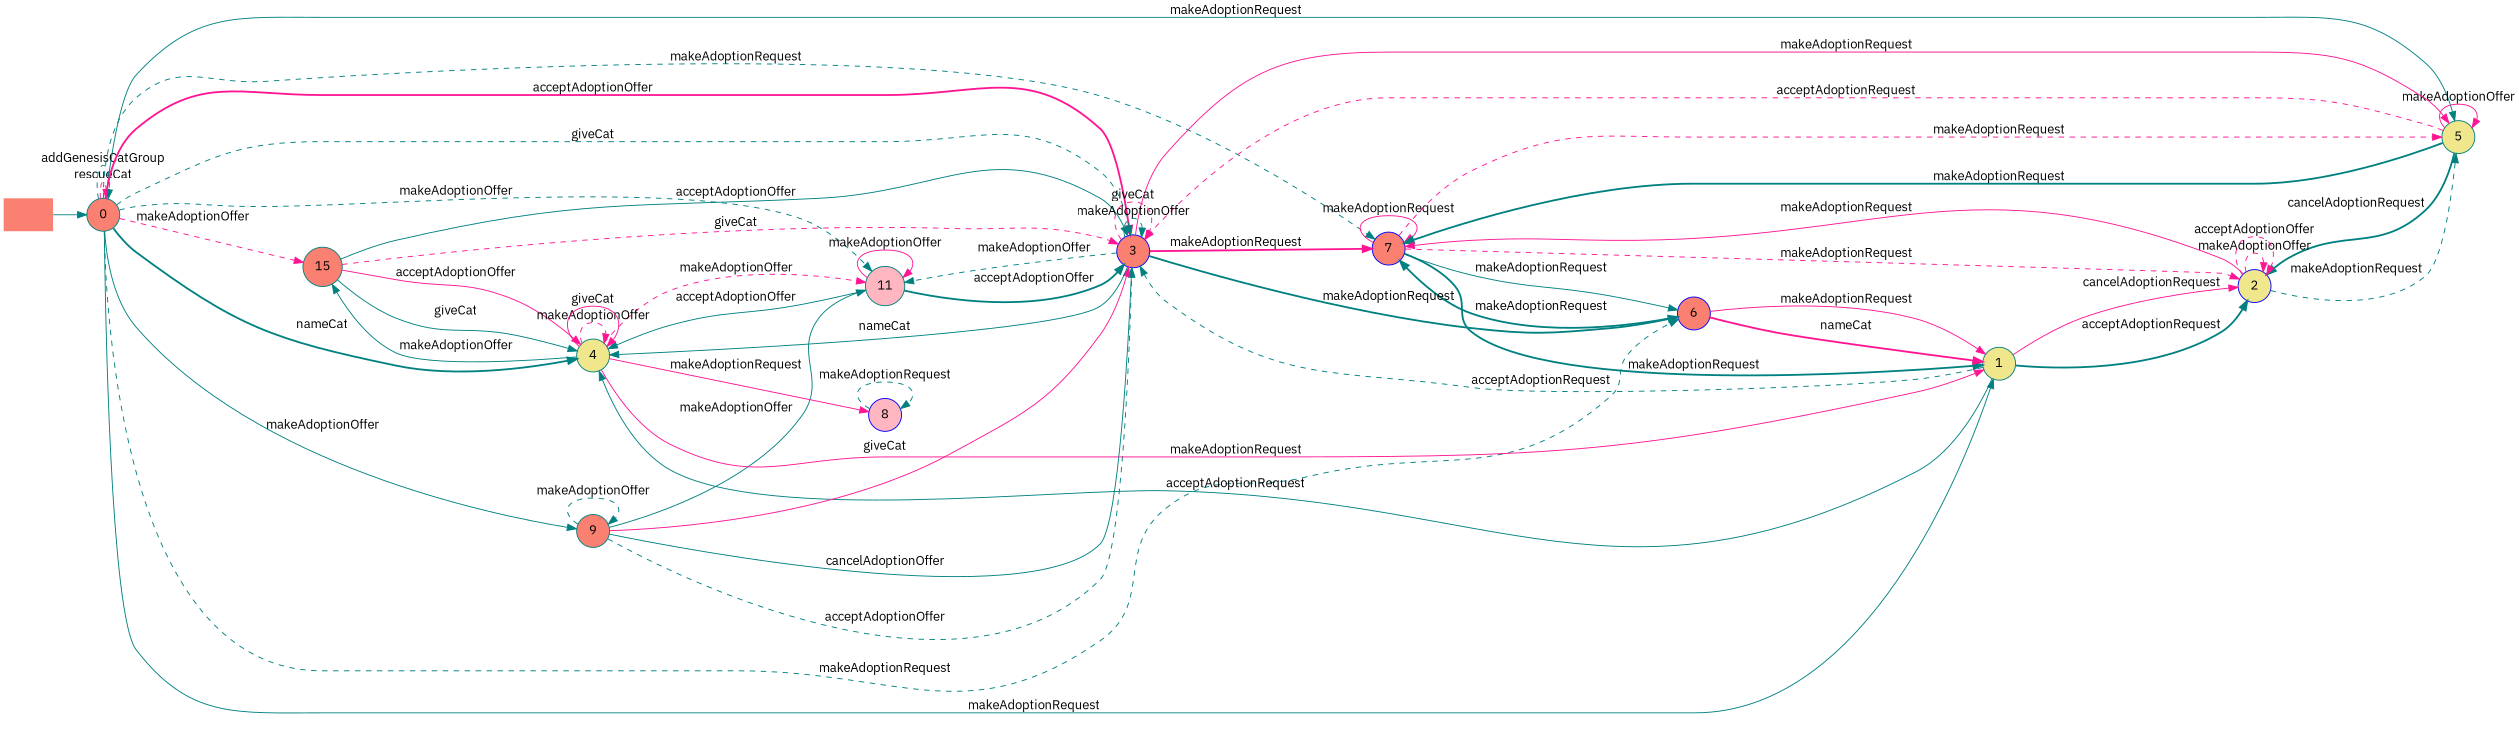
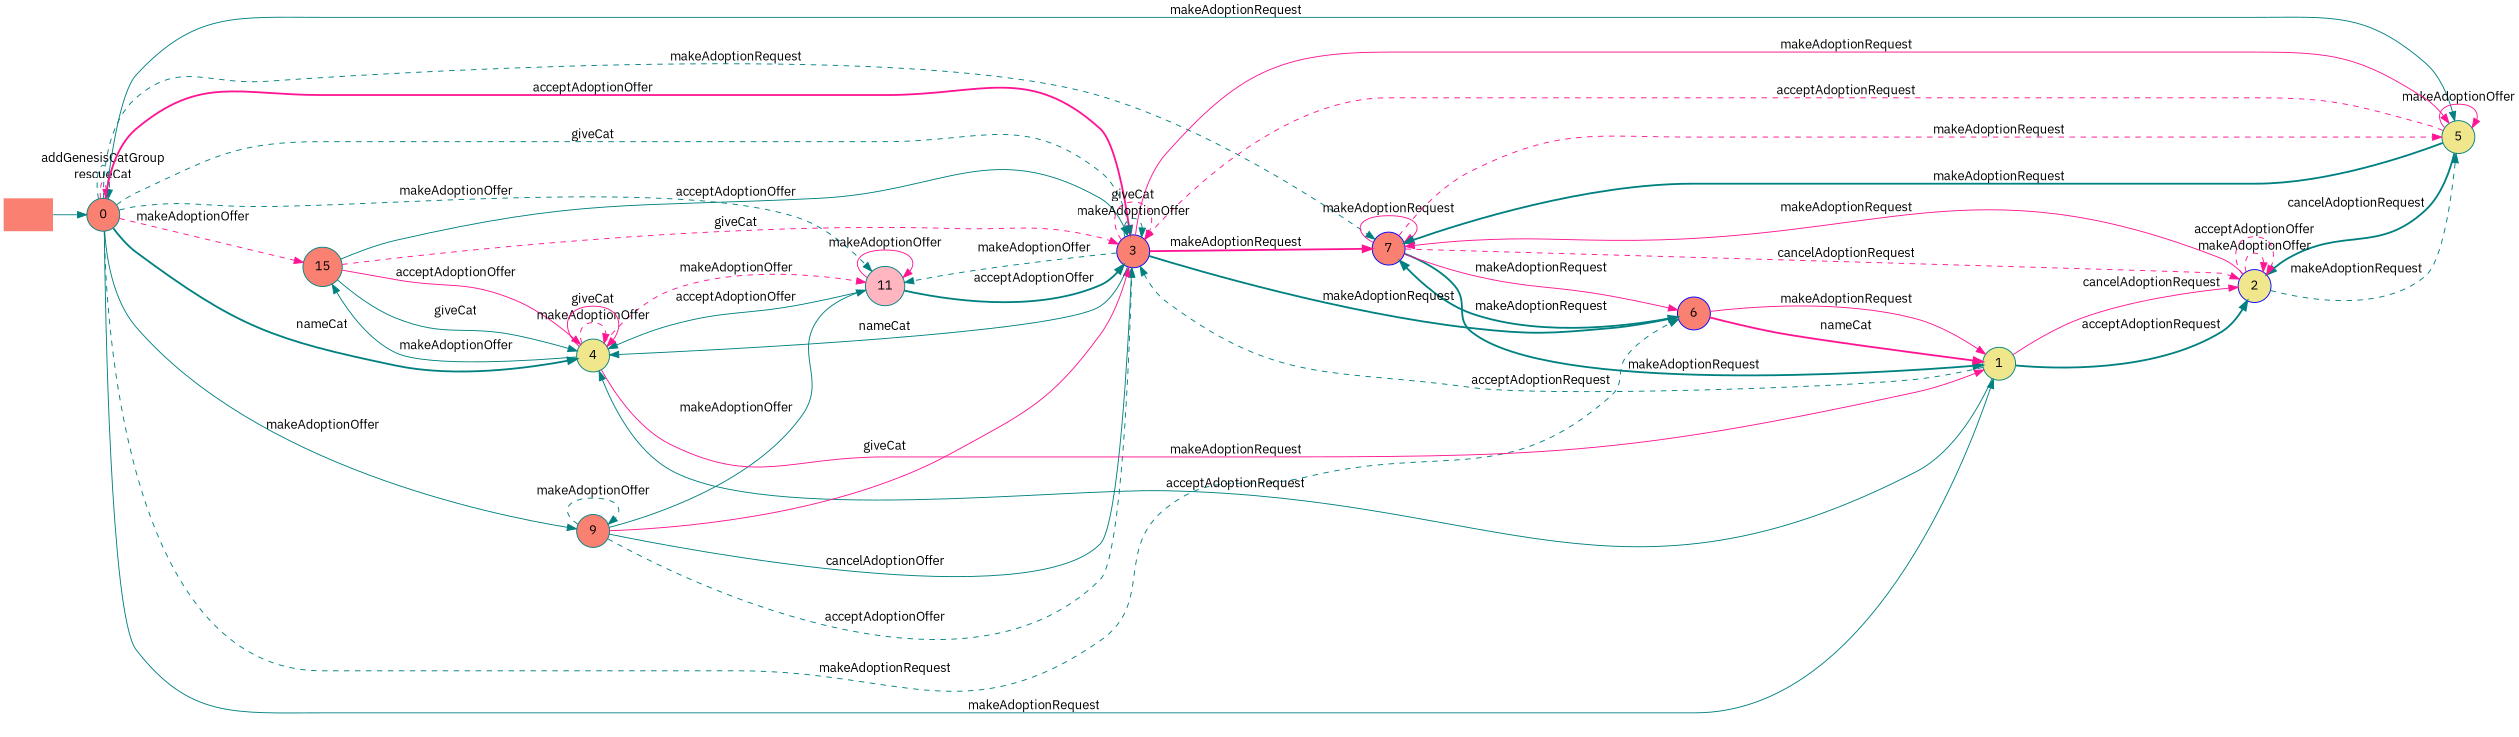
(1847, 254) -> (1847, 254)
(1535, 286) -> (1535, 286)
(885, 415) -> none
